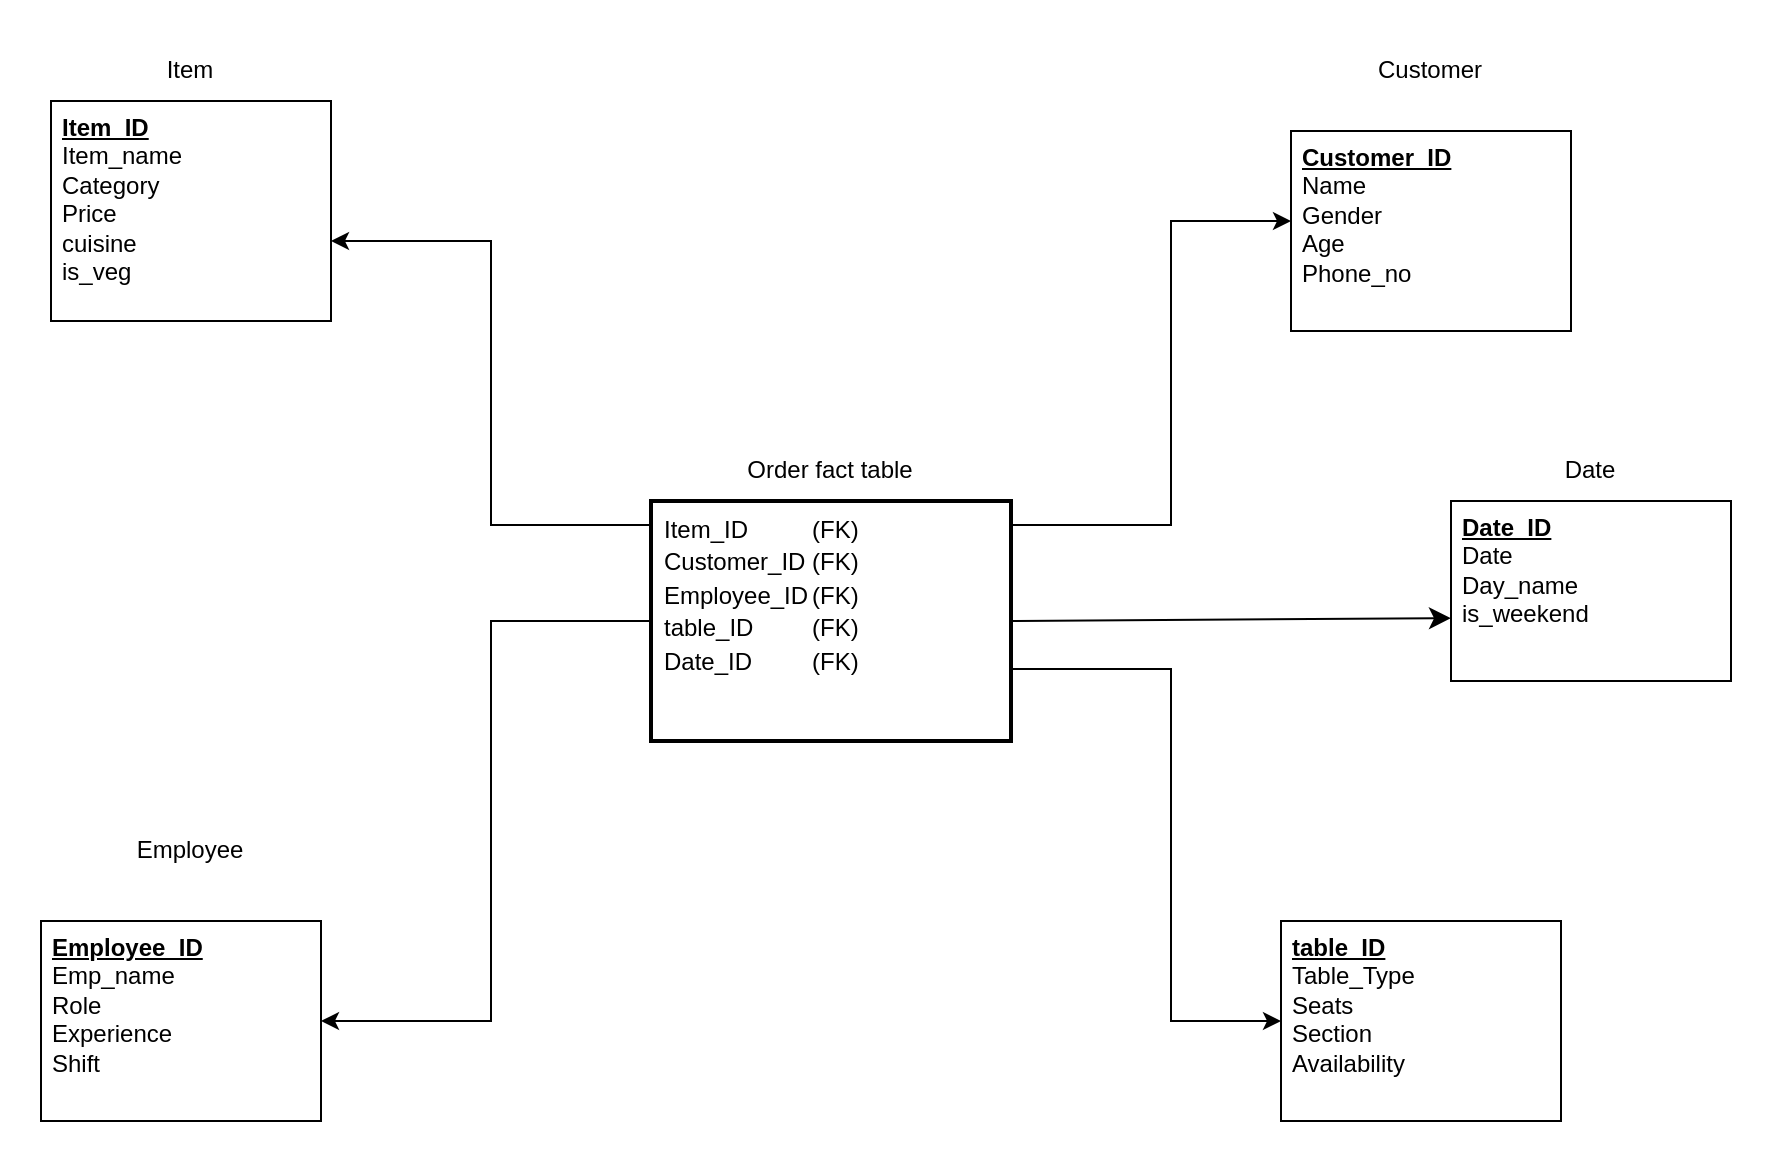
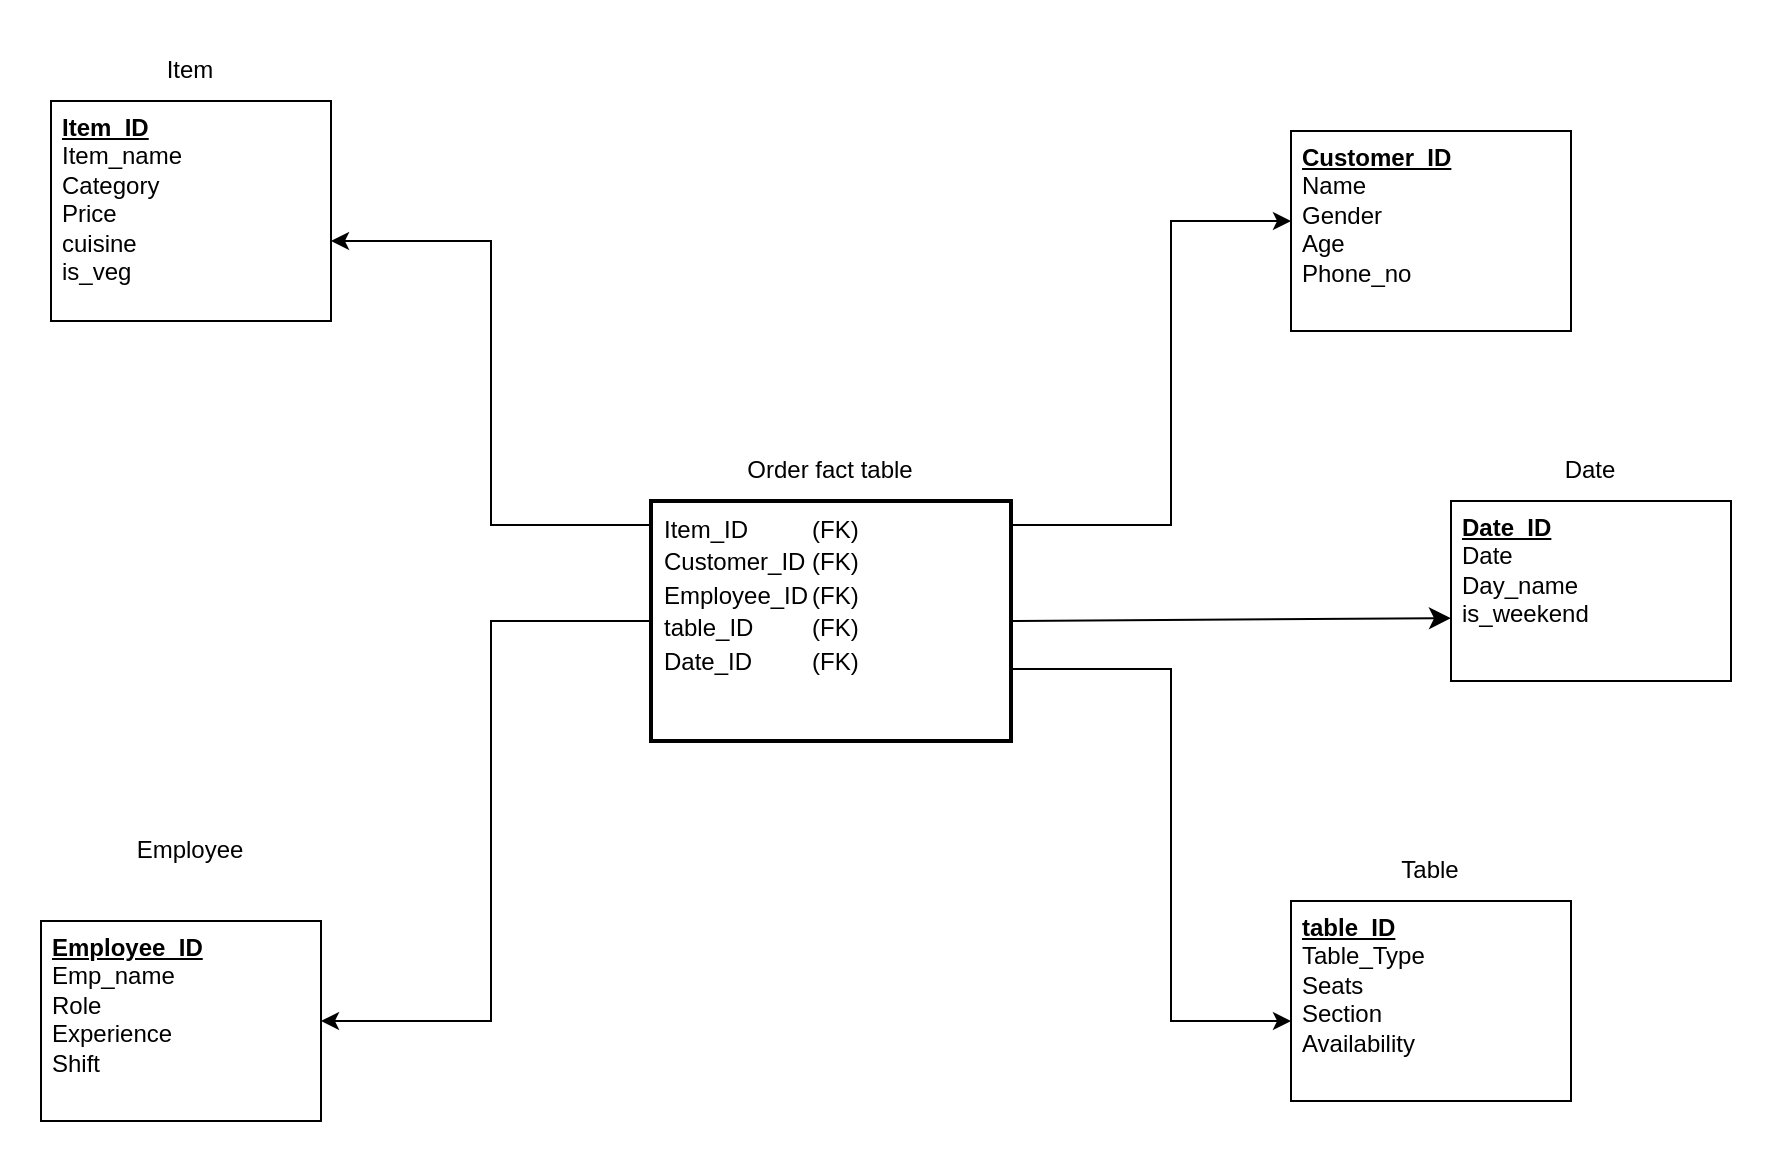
(1431, 71) -> none
none -> (1431, 871)
(1421, 1021) -> (1431, 1001)
